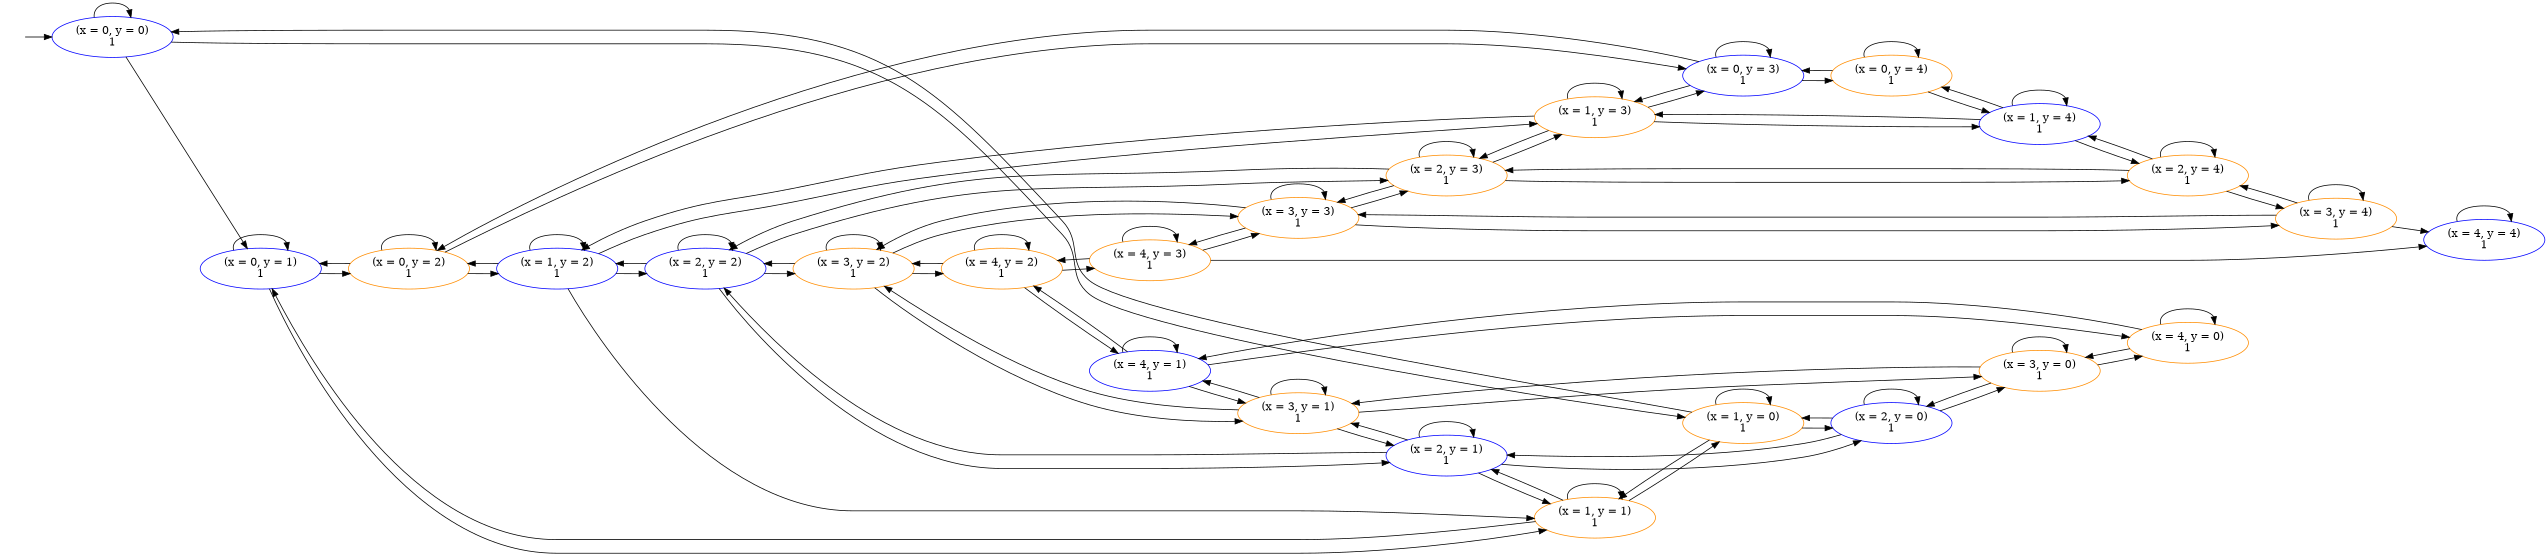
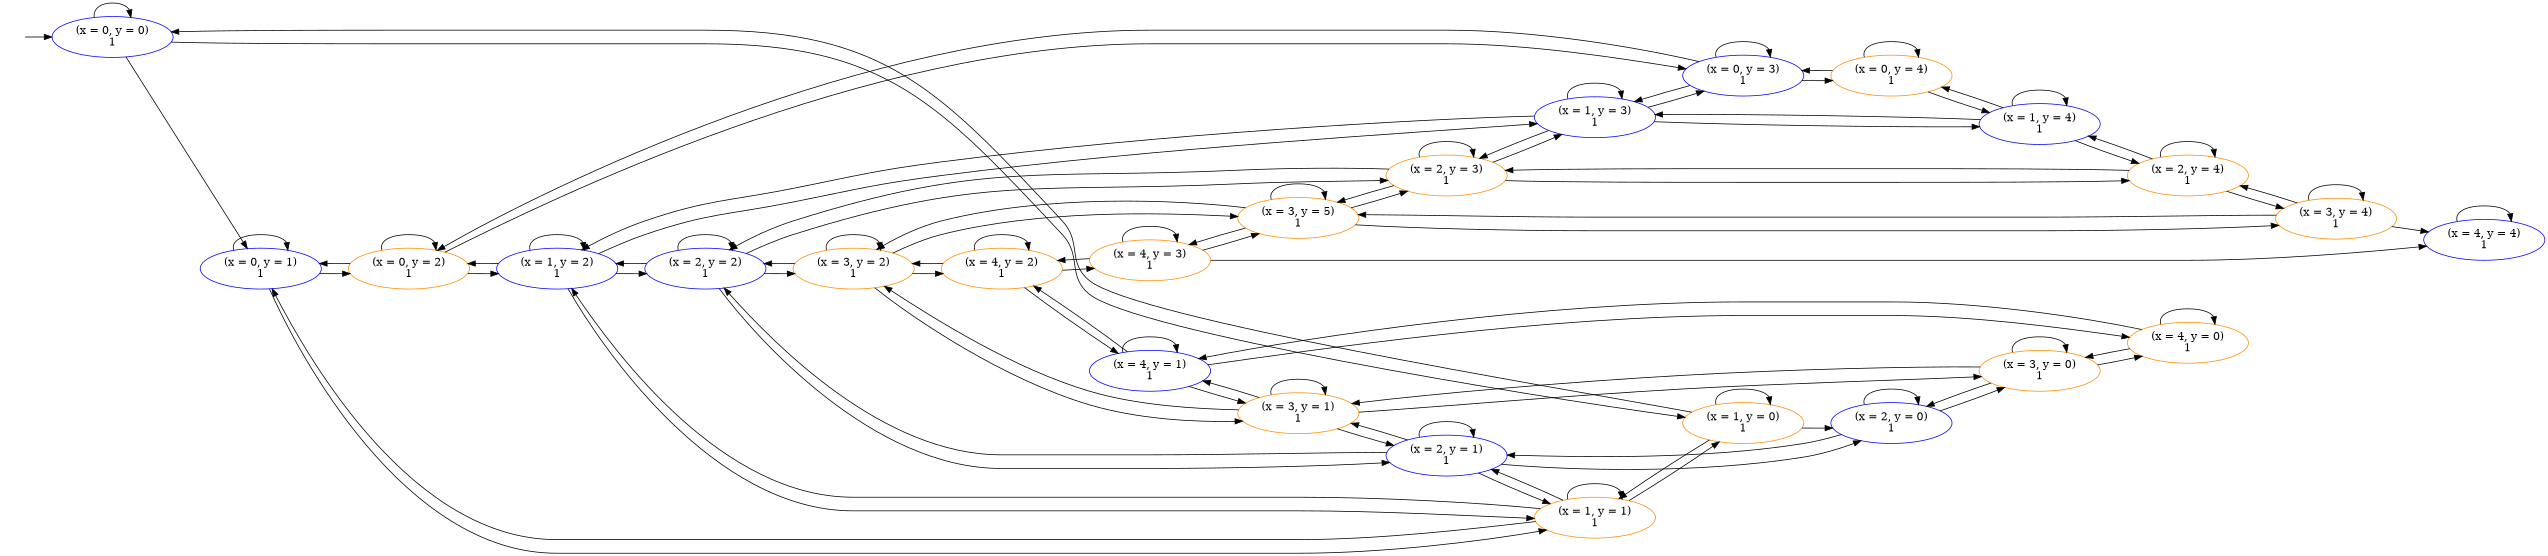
(1595, 117) -> (1595, 117)
(1298, 218) -> (1298, 218)
(1821, 418) -> none
none -> (1019, 497)
